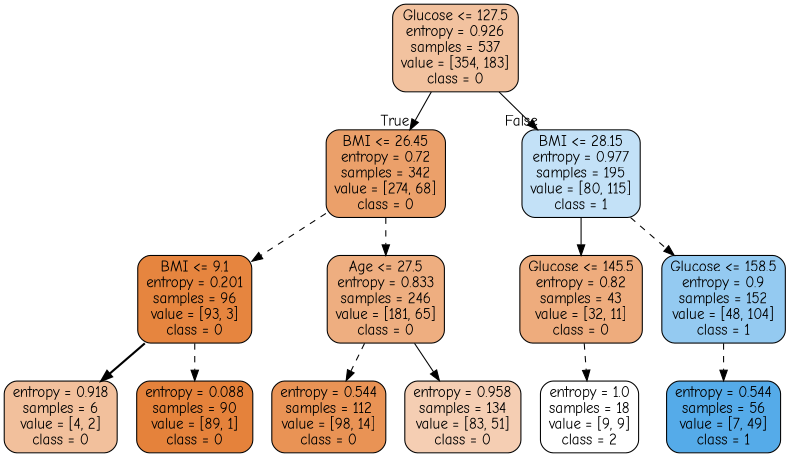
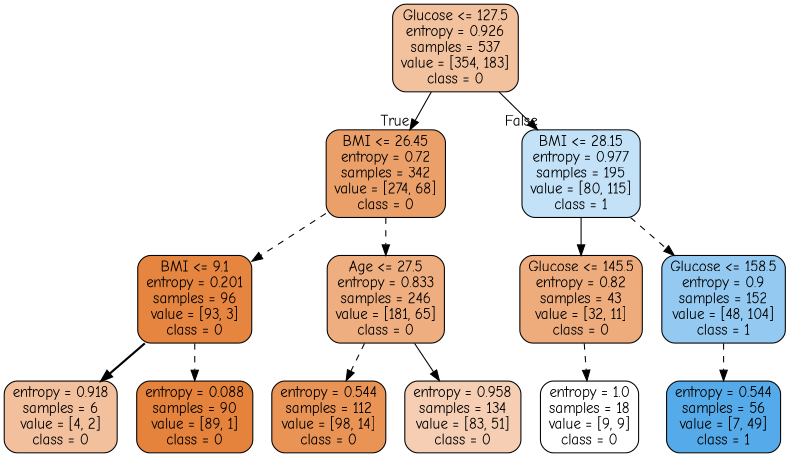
(590, 417) -> (590, 417)
